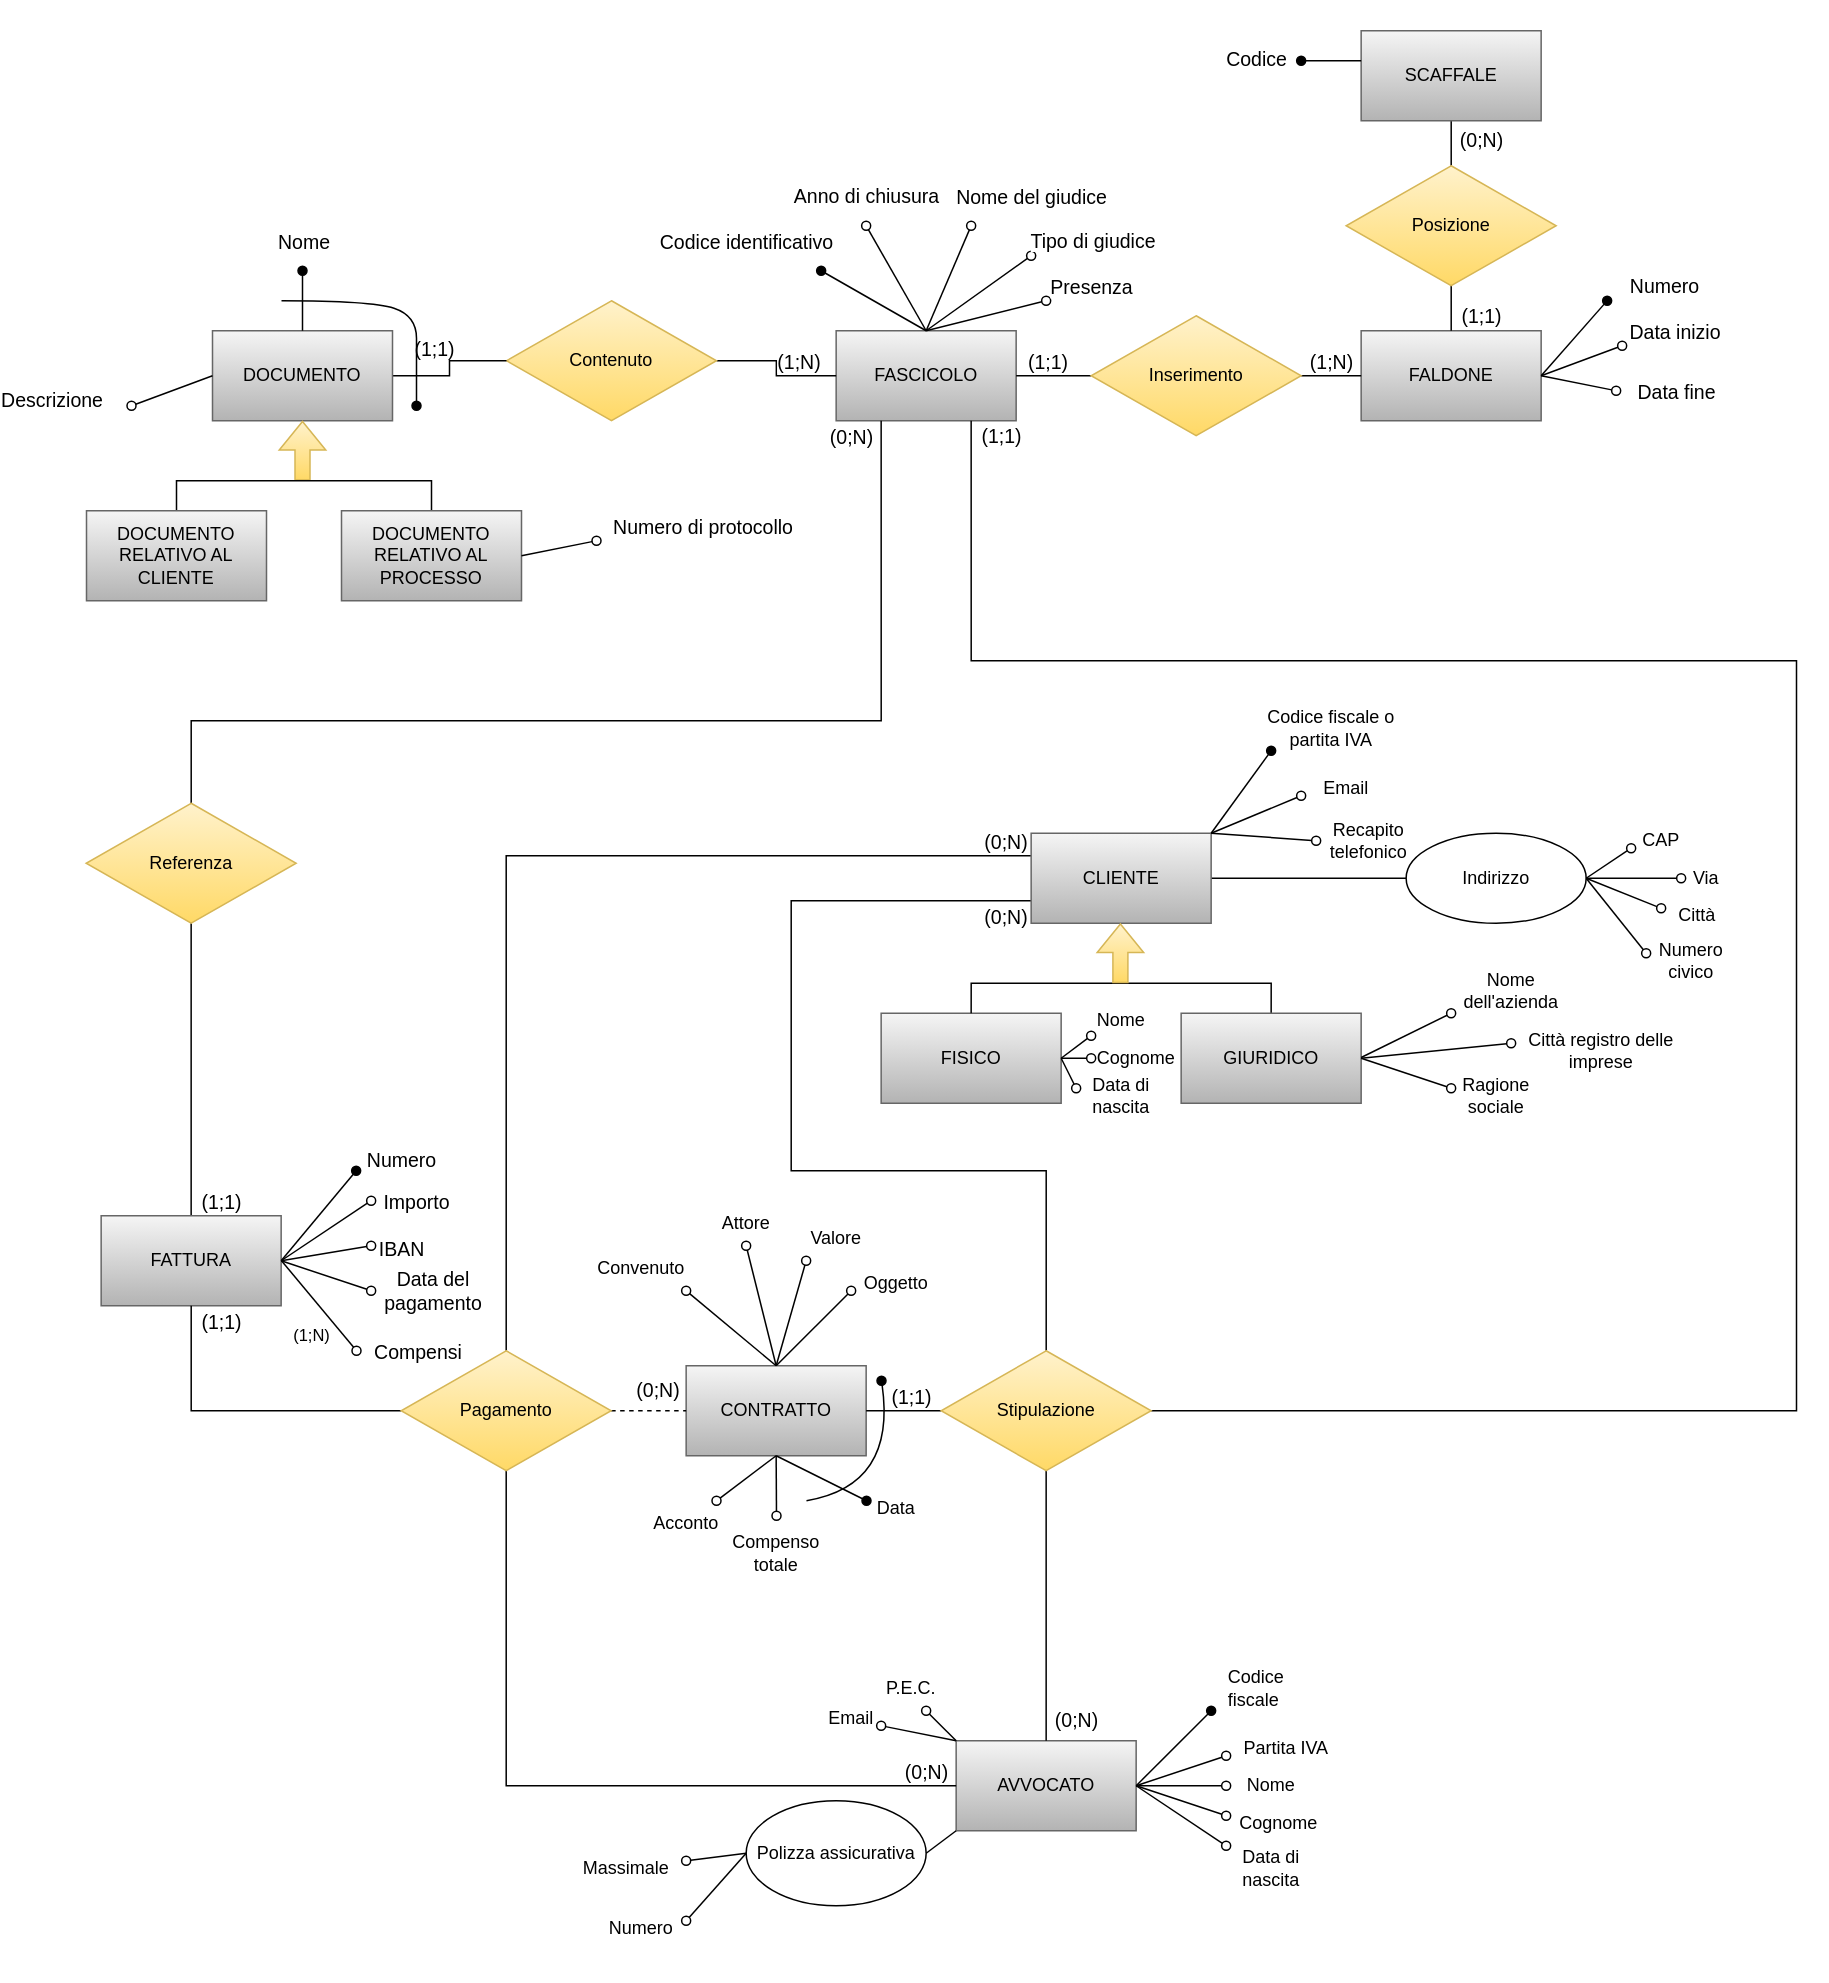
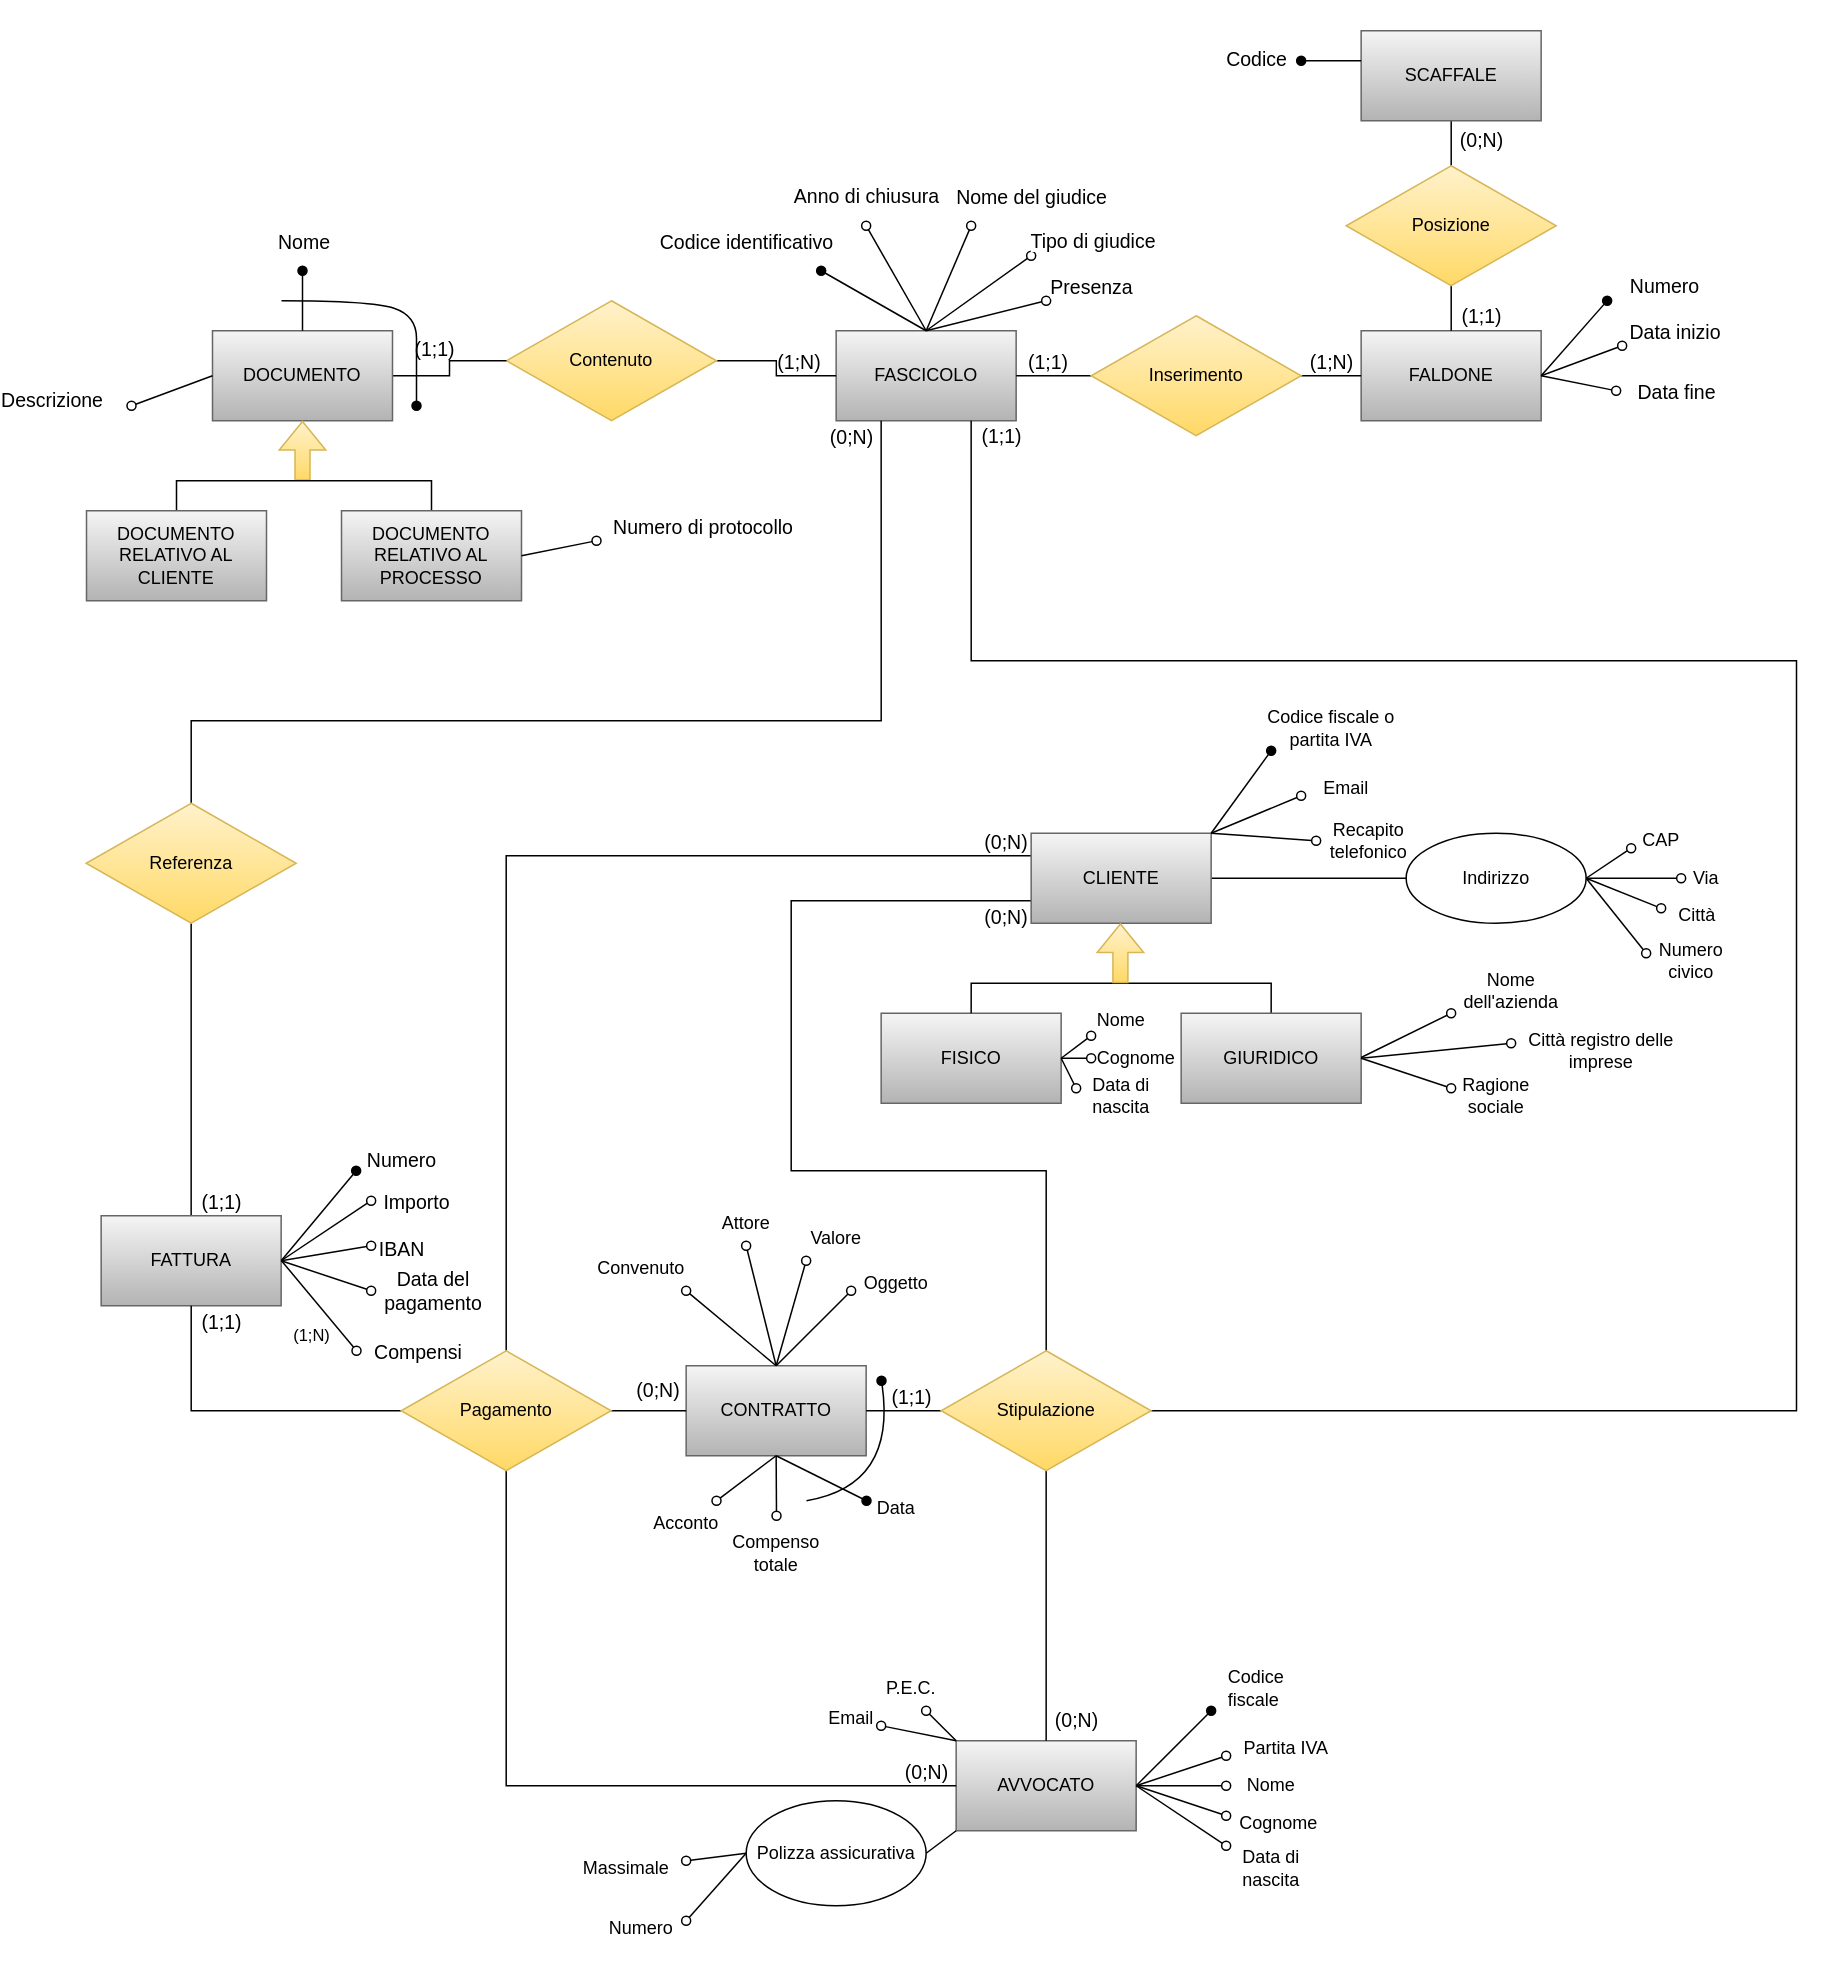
(648, 1411) -> (648, 1411)
